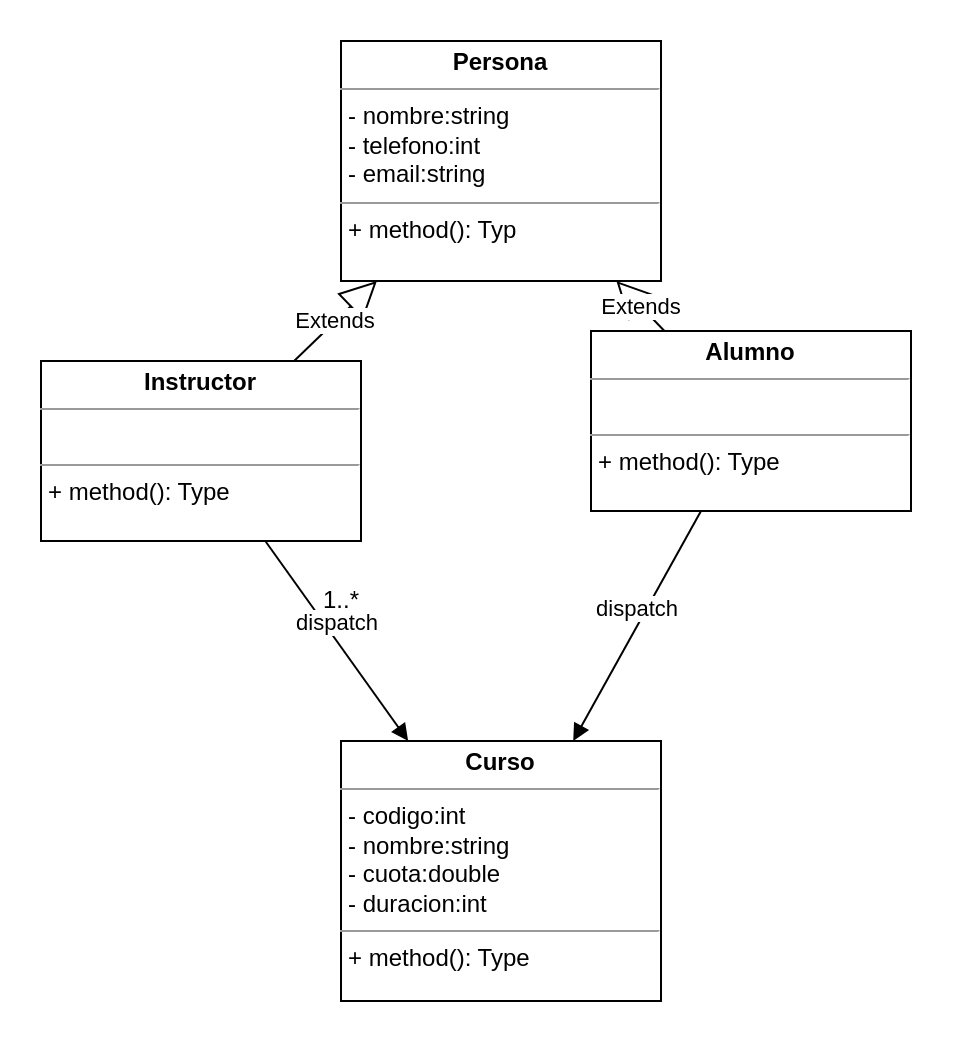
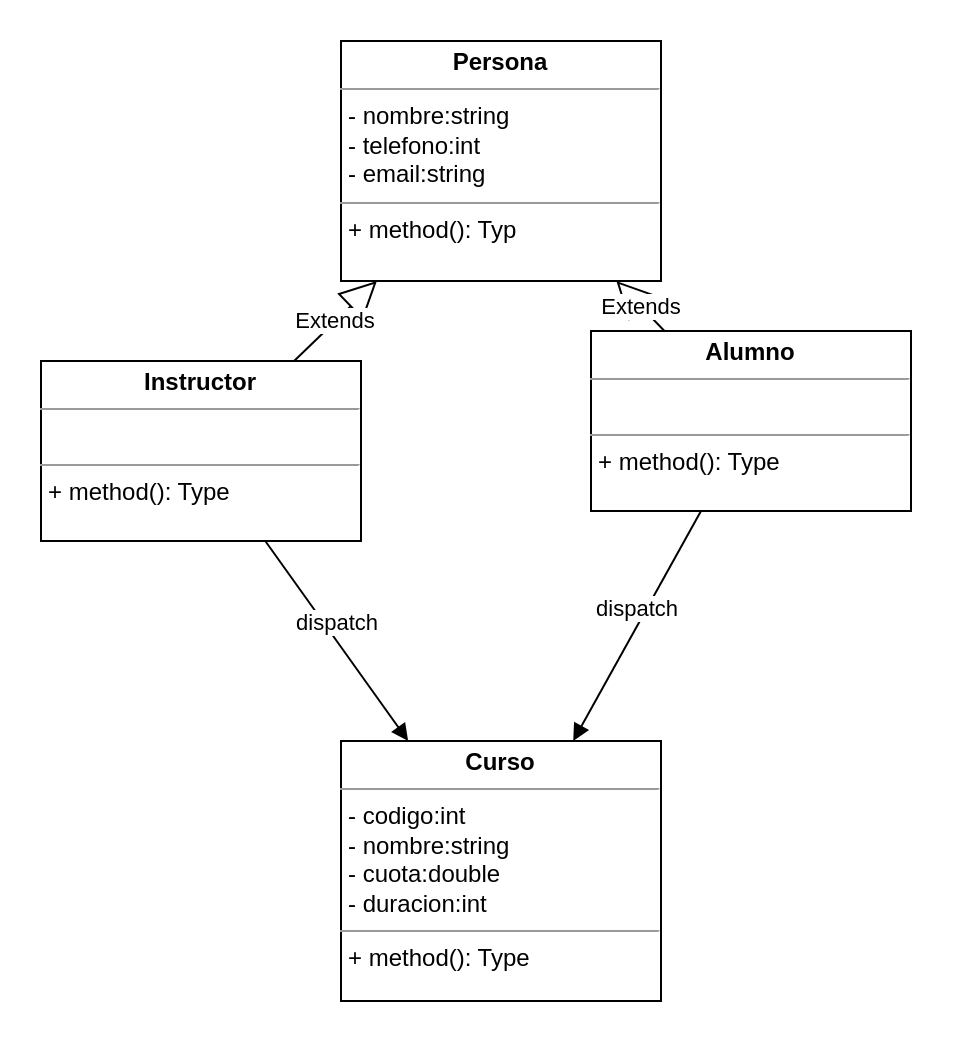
(341, 601) -> none
